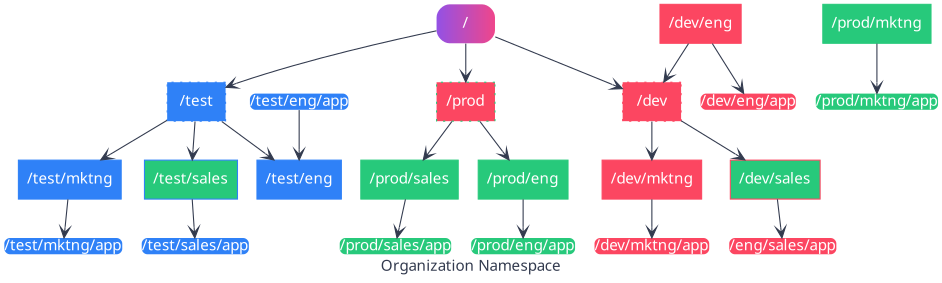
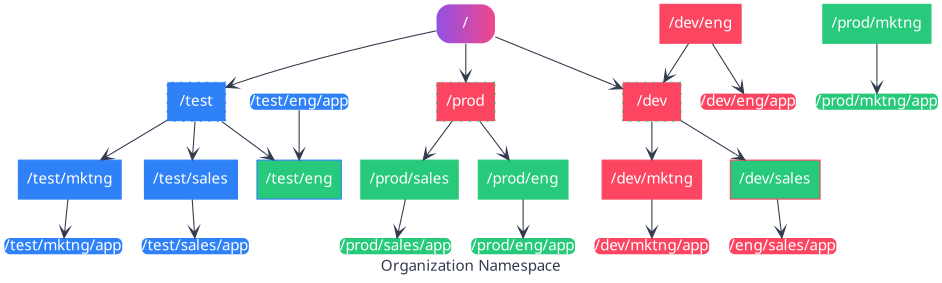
(652, 102) -> (652, 102)
(191, 180) -> (191, 180)
(299, 180) -> (299, 180)
